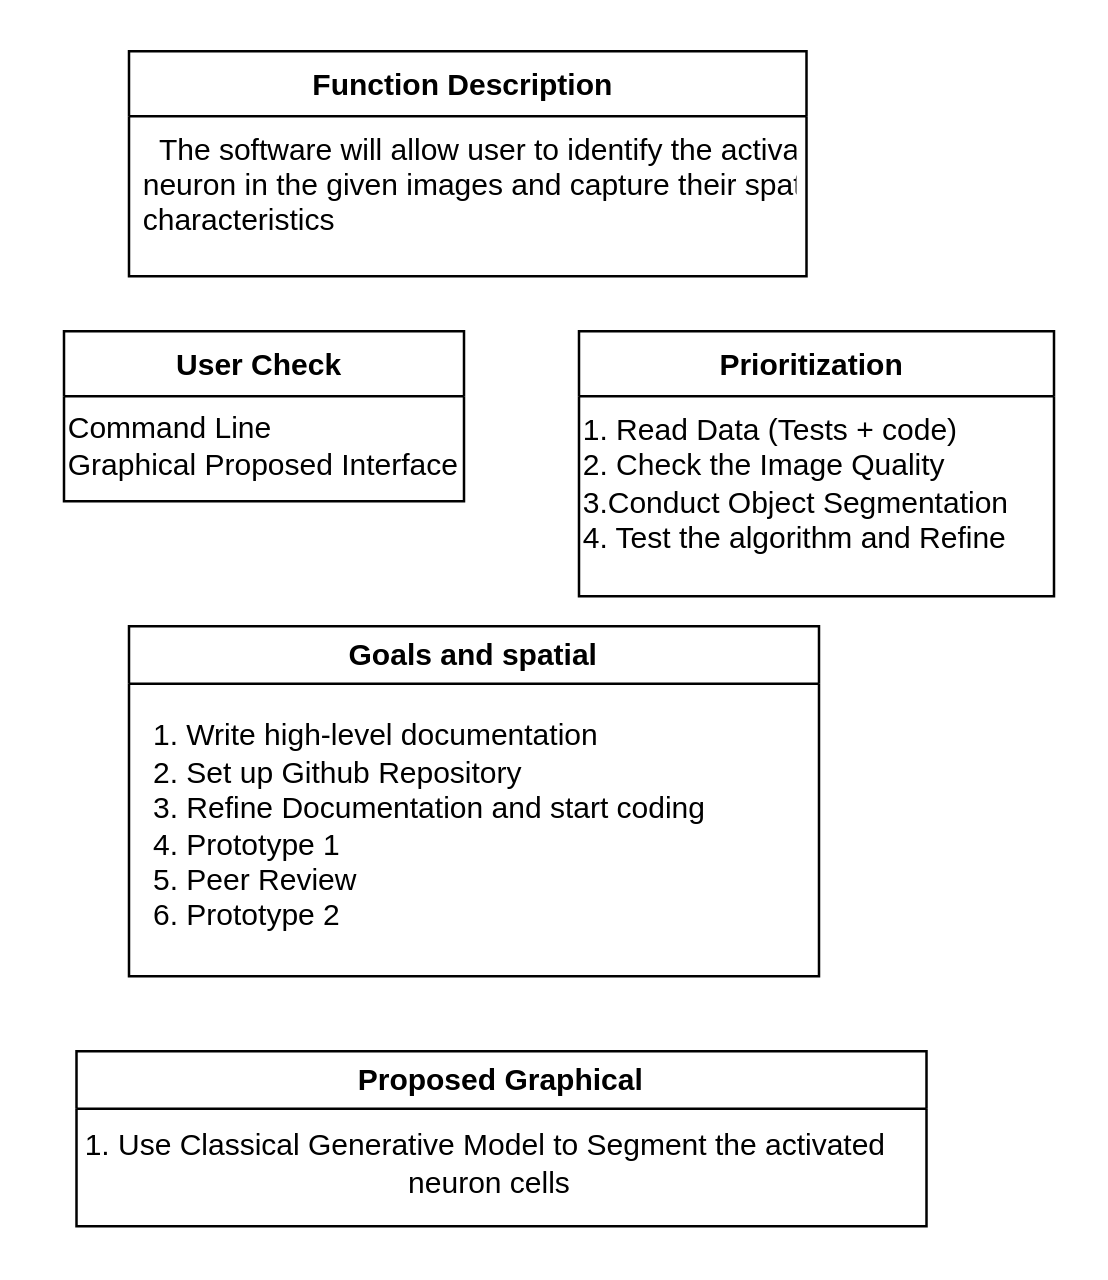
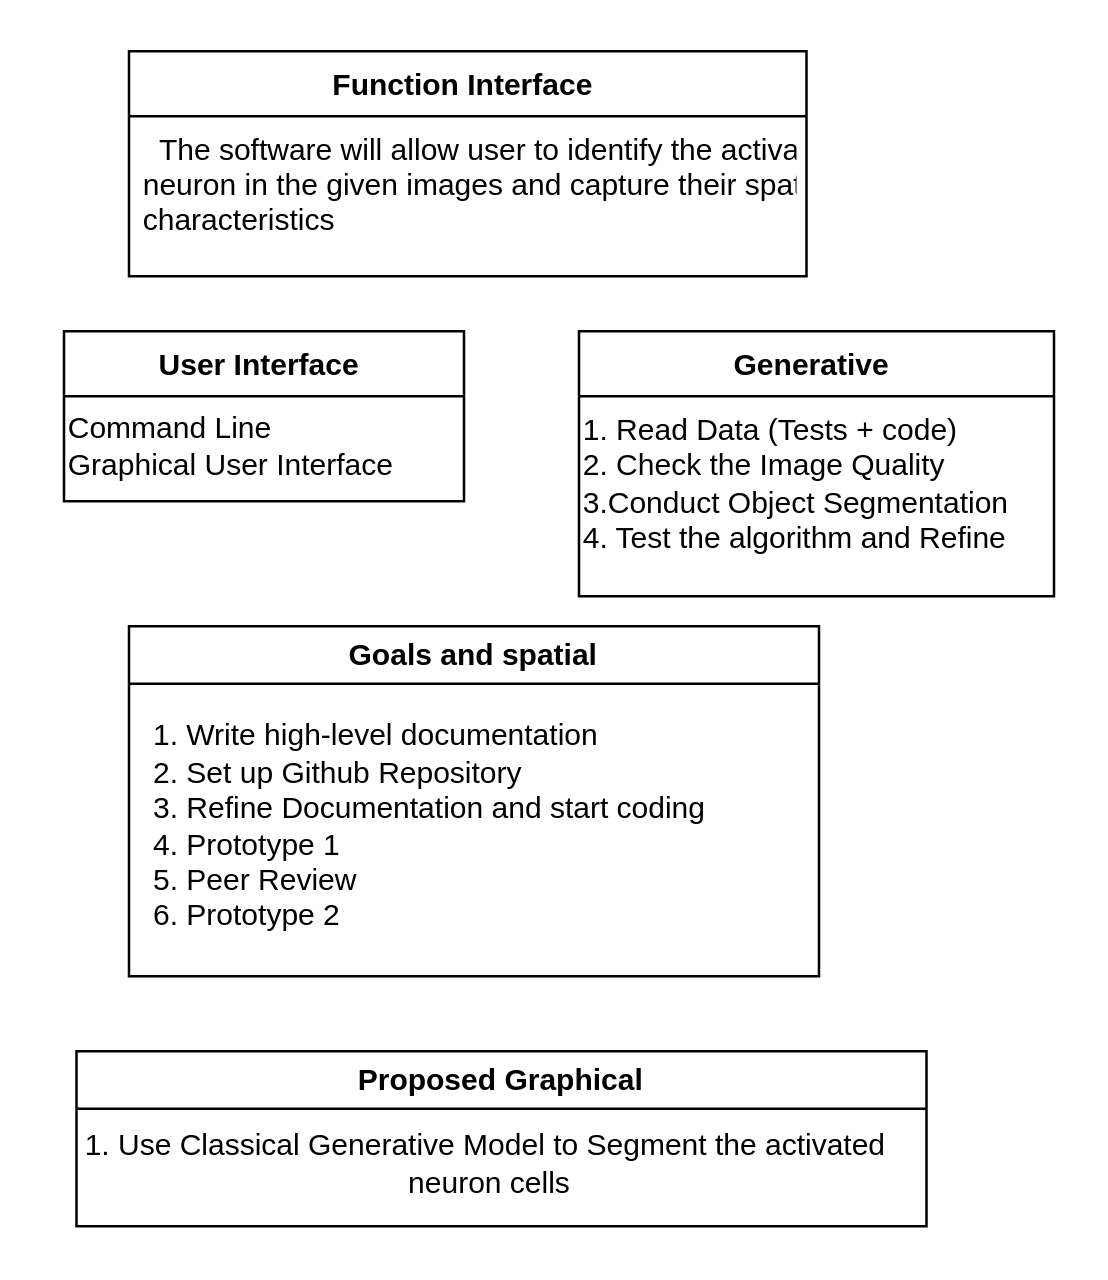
(466, 85) -> (466, 85)
(263, 365) -> (263, 365)
(815, 365) -> (815, 365)
(288, 446) -> (255, 446)
